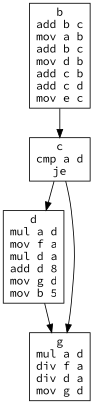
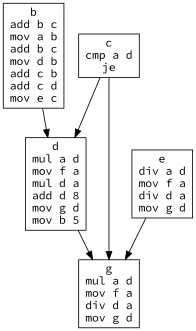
(60, 119) -> (45, 119)
none -> (162, 184)
(60, 367) -> (109, 294)
